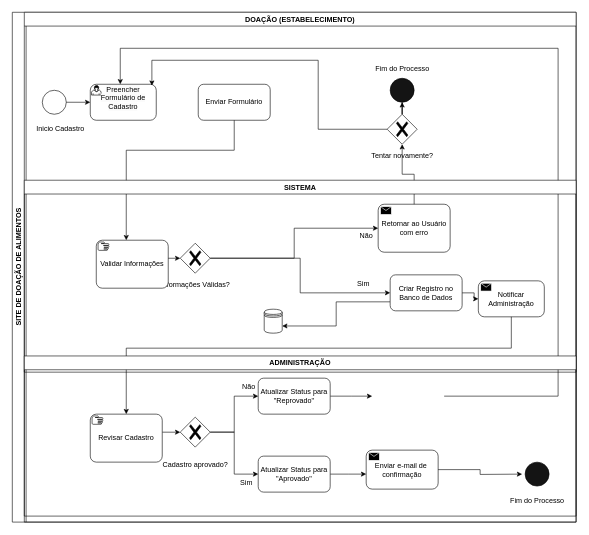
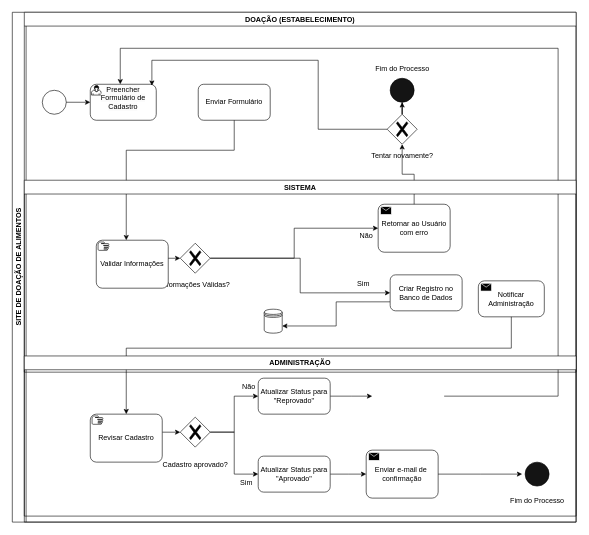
(60, 129) -> none
(474, 297) -> none
(402, 470) -> (402, 474)
